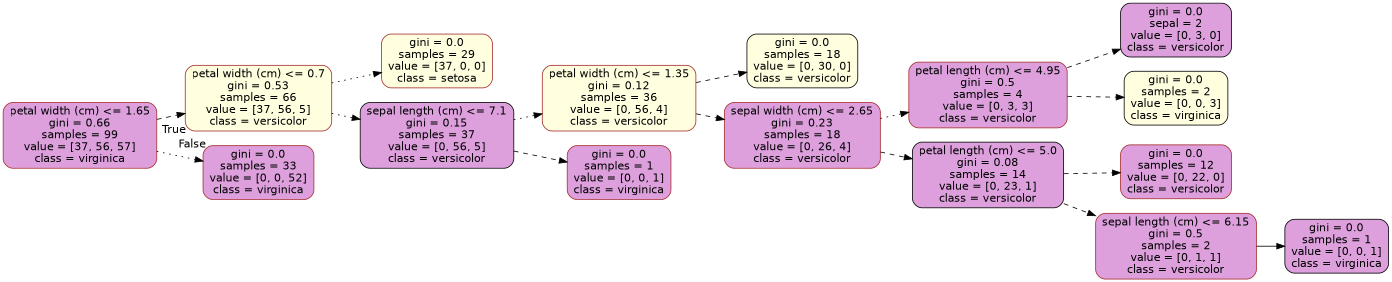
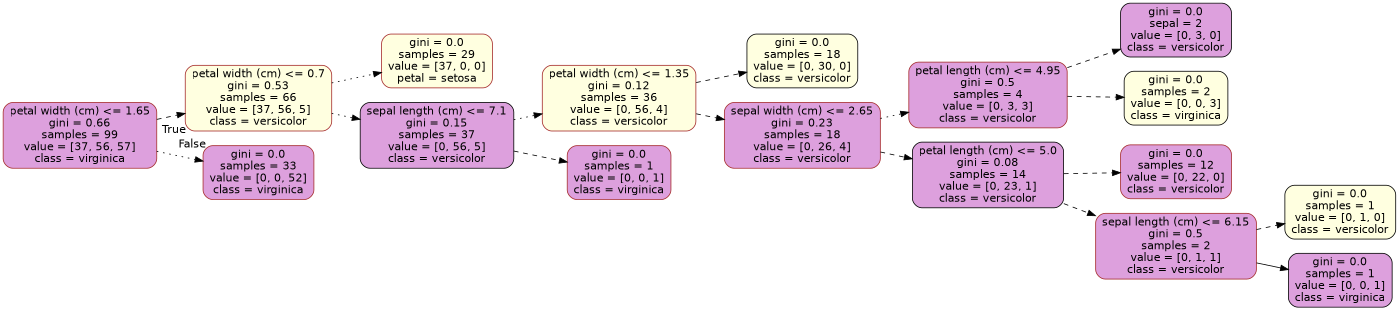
(437, 61) -> (437, 61)
none -> (1340, 212)
